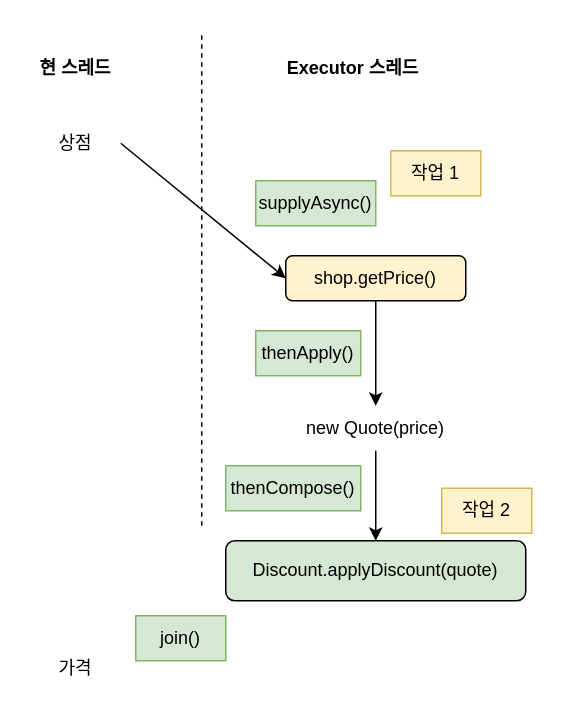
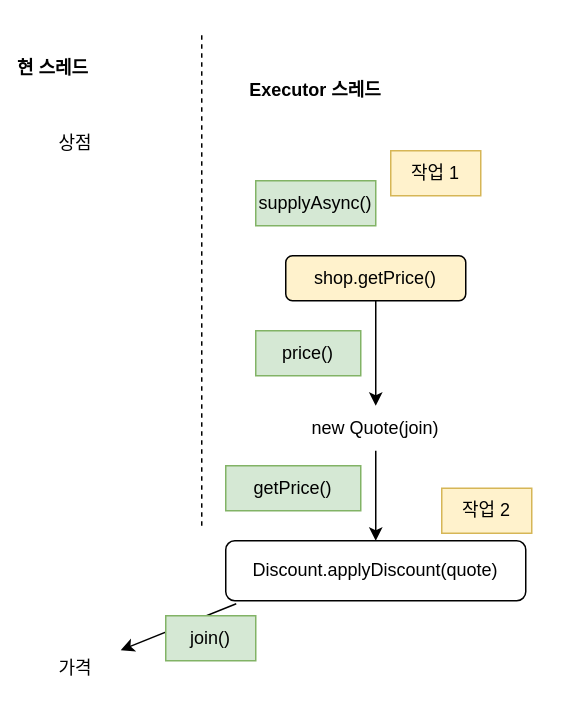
(76, 68) -> (53, 68)
(353, 68) -> (316, 91)
(198, 207) -> none
(308, 353) -> (308, 353)
(376, 428) -> (376, 428)
(293, 488) -> (293, 488)
(376, 571) -> (376, 571)
none -> (152, 638)
(181, 638) -> (211, 638)
